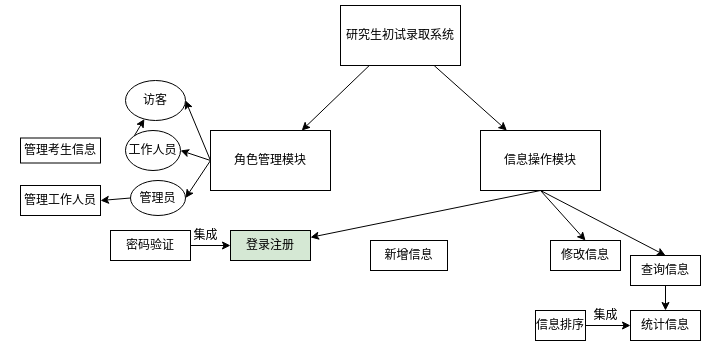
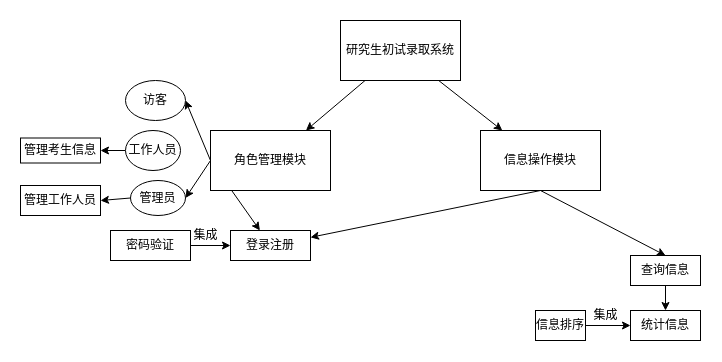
(401, 36) -> (401, 51)
(138, 130) -> (116, 151)
(197, 156) -> (244, 207)
(562, 214) -> none
(271, 246) -> (271, 246)
(409, 256) -> none
(586, 256) -> none
